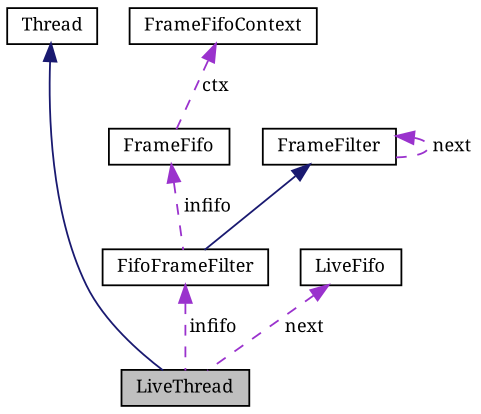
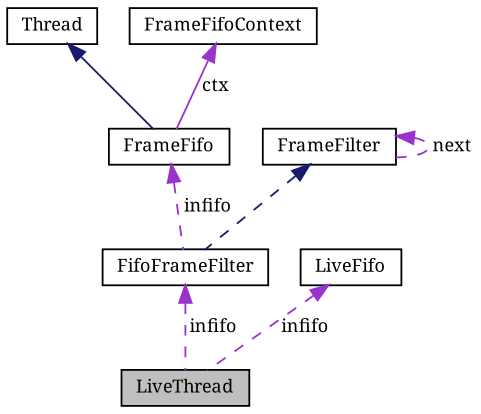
(192, 95) -> (192, 95)
(250, 213) -> (250, 213)
(67, 232) -> (117, 93)
(303, 328) -> (303, 328)
